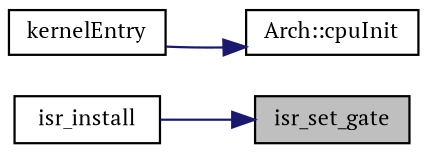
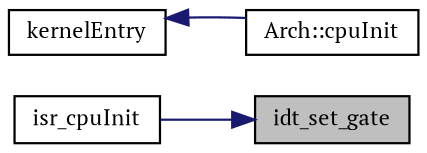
(195, 47) -> (217, 17)
(87, 120) -> (87, 120)
(332, 120) -> (332, 120)
